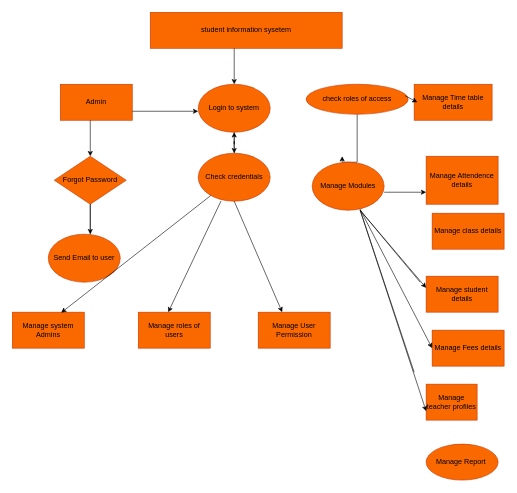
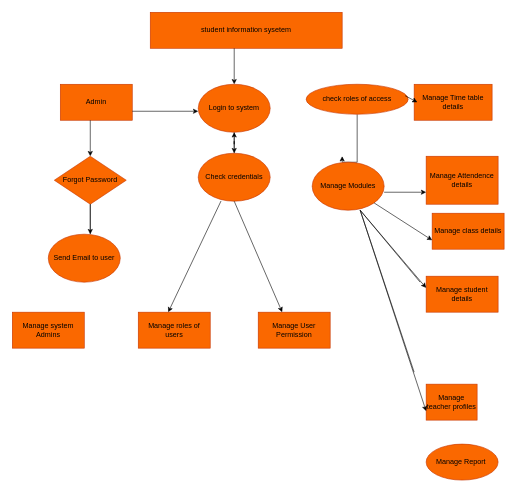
none -> (401, 220)
(138, 253) -> none
(425, 333) -> none
(468, 348) -> none
